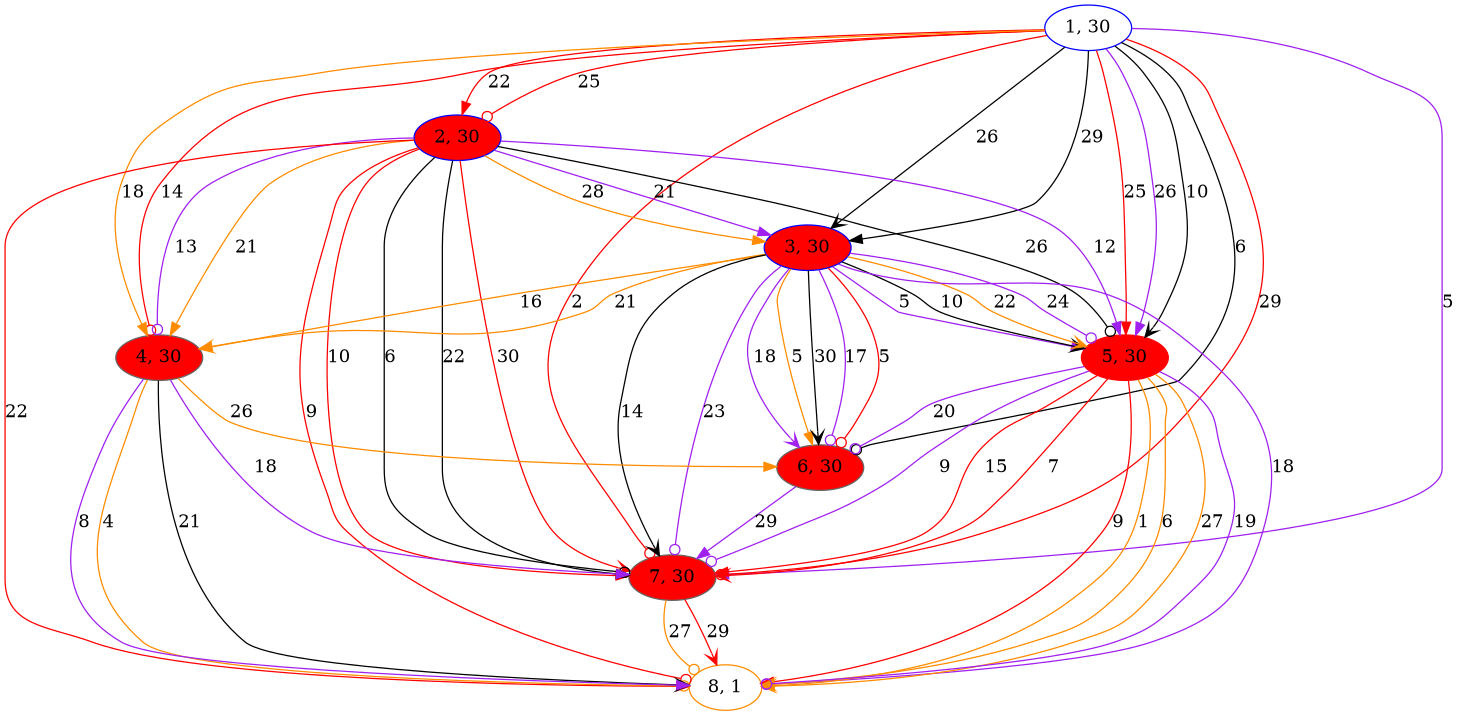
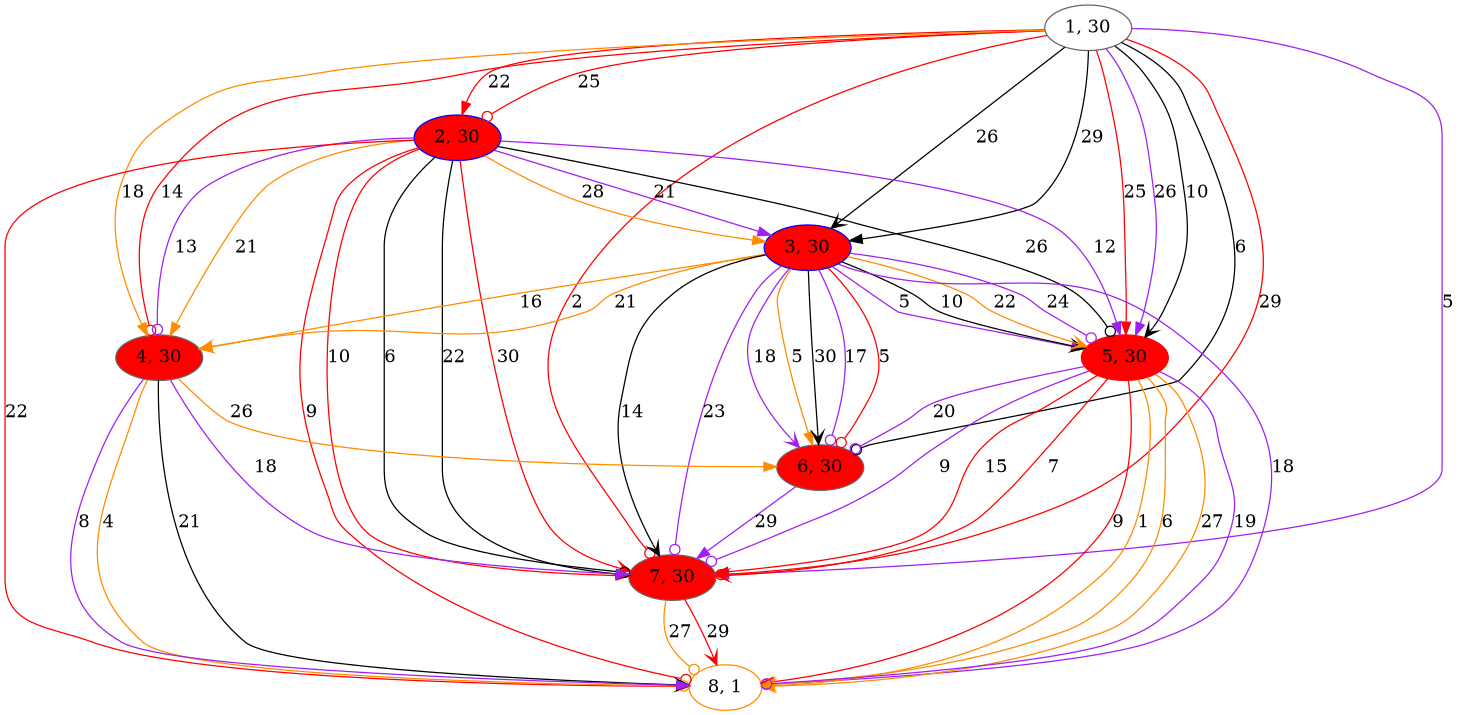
(1088, 28) -> (1088, 28)
